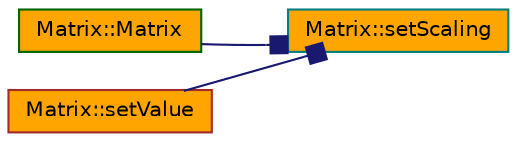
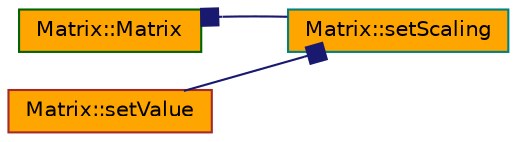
(234, 45) -> (255, 16)
